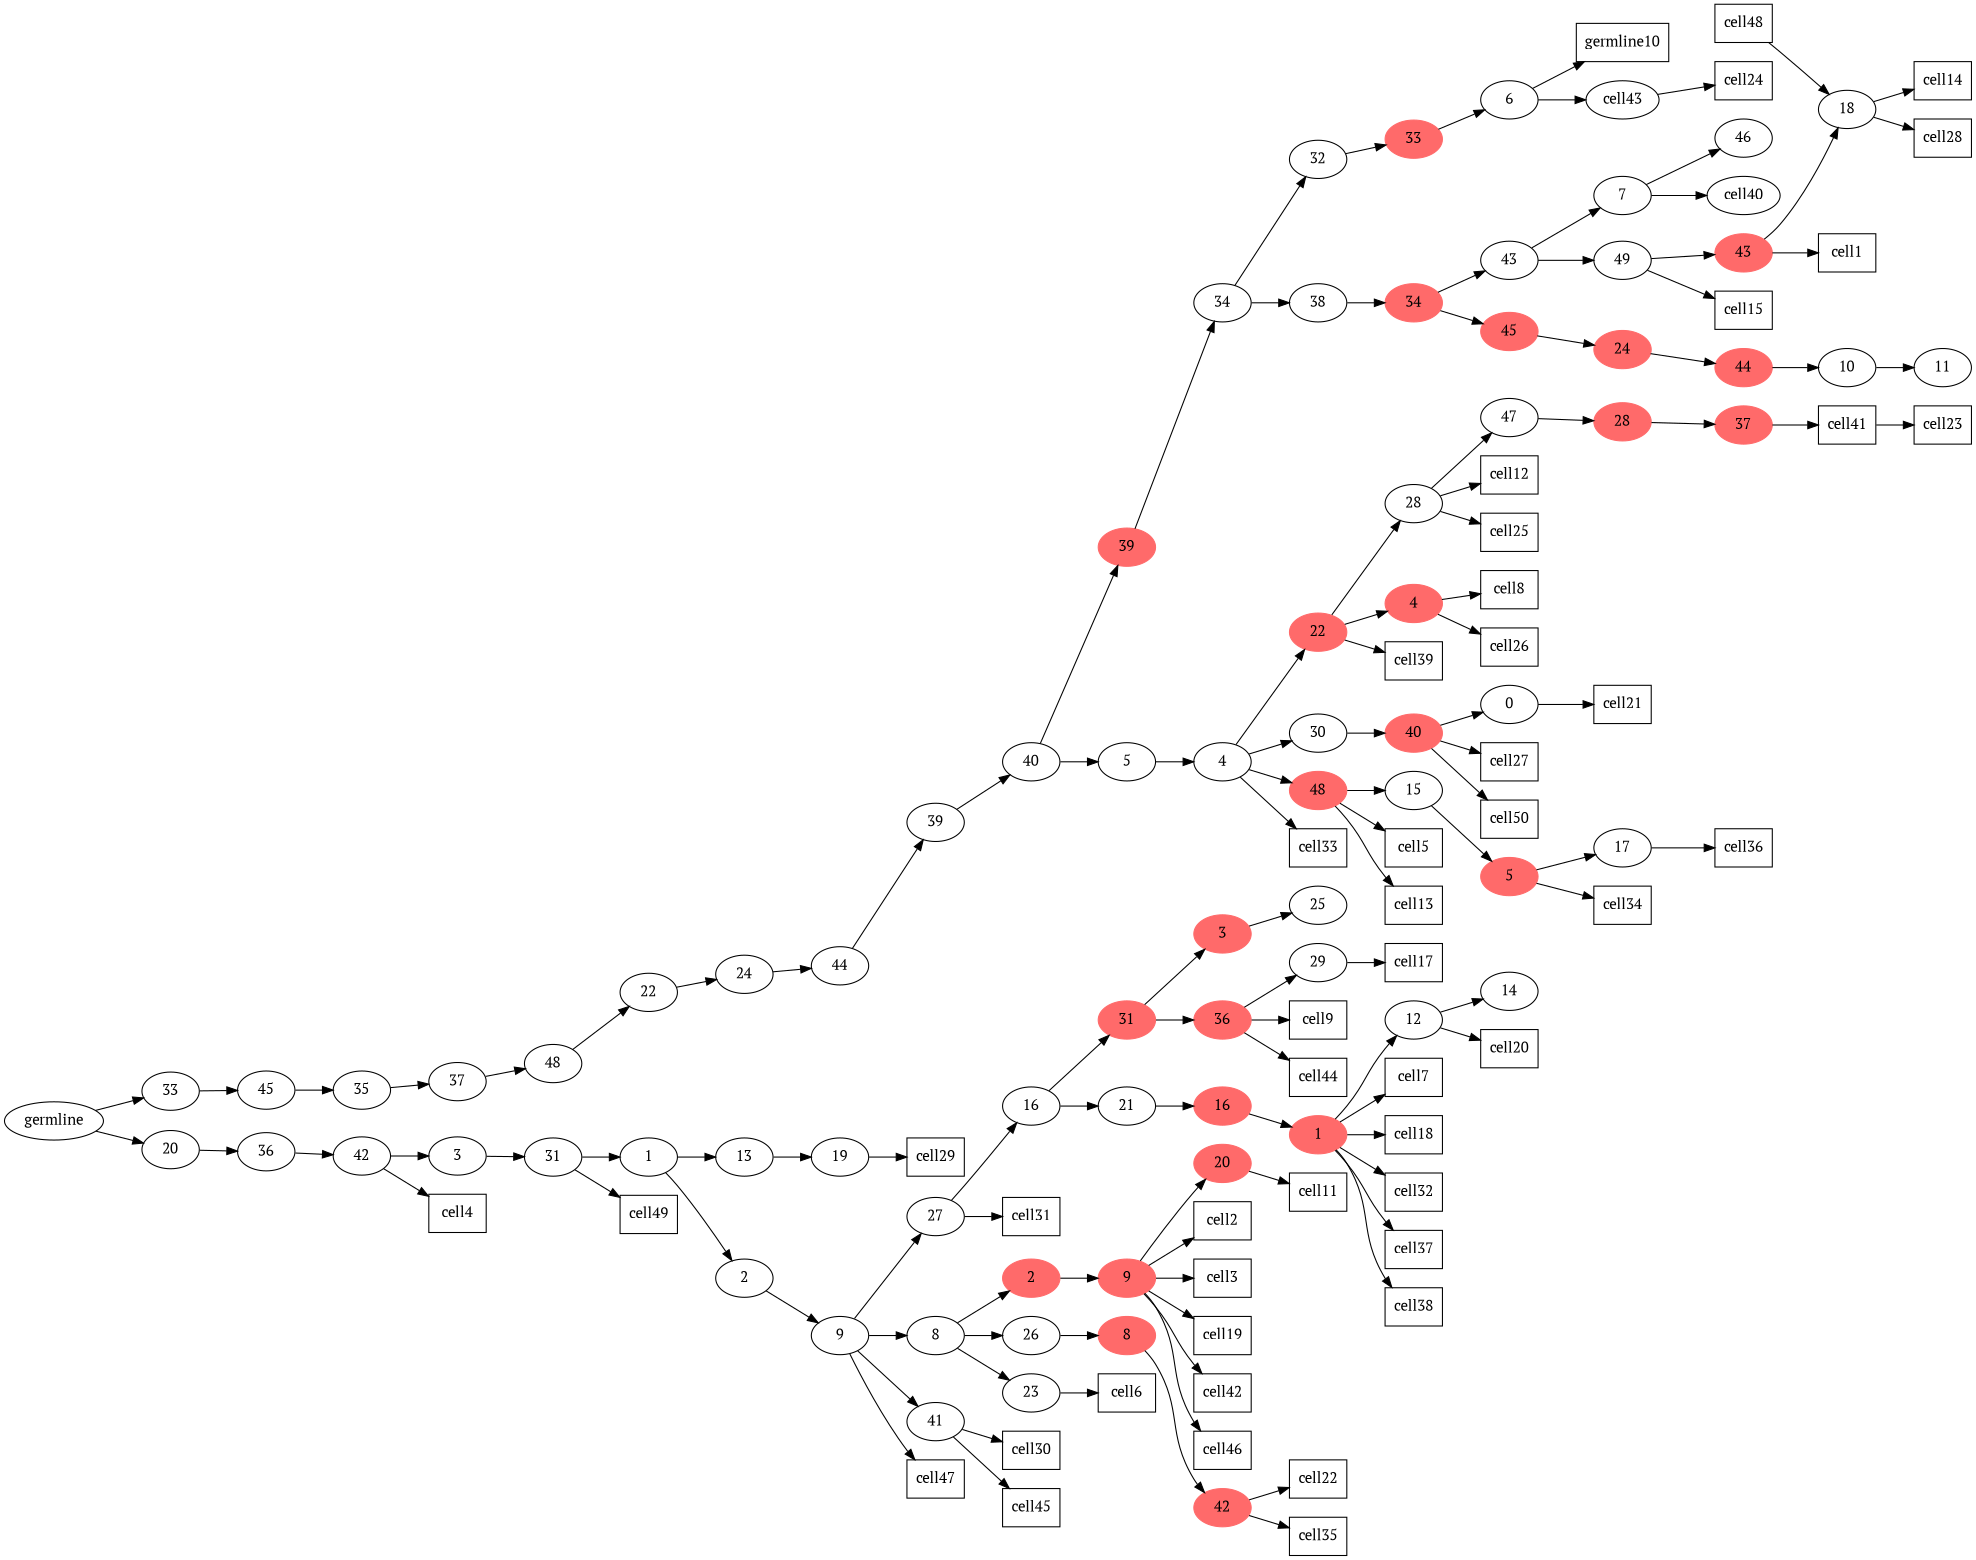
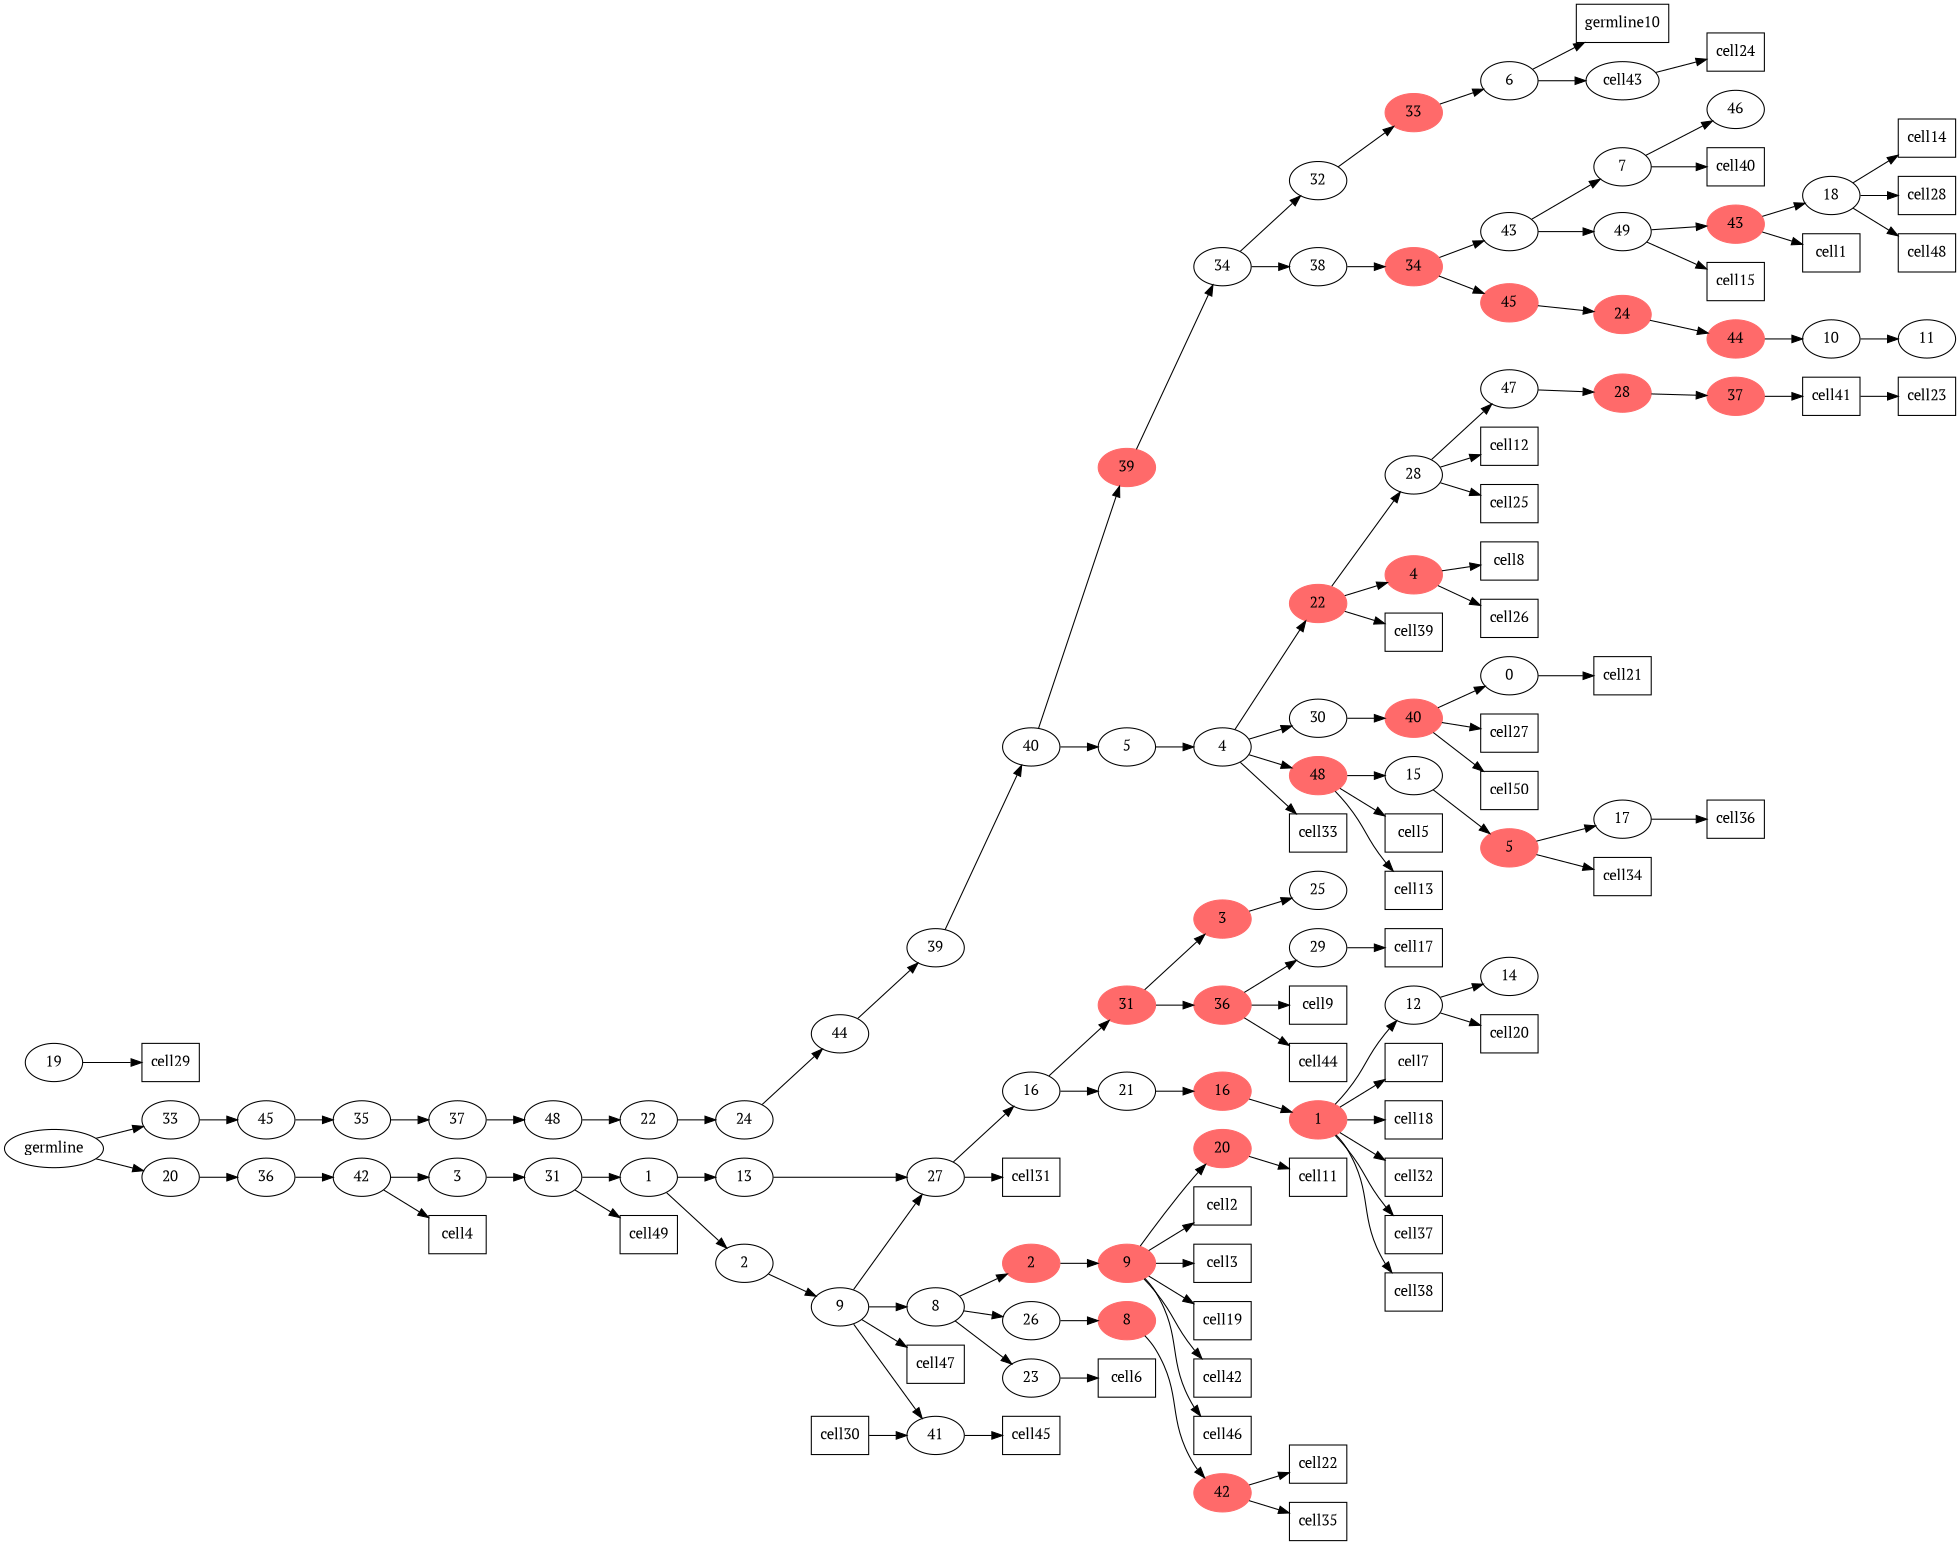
(1795, 65) -> (1871, 219)
(1744, 196) -> (1736, 167)
(787, 1157) -> (835, 1177)
(977, 1434) -> (883, 1435)
